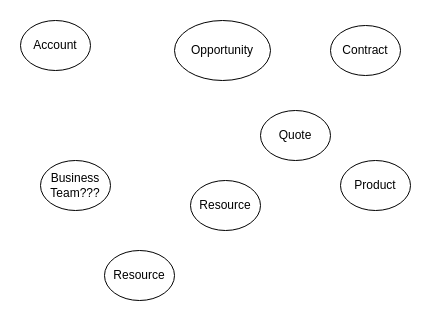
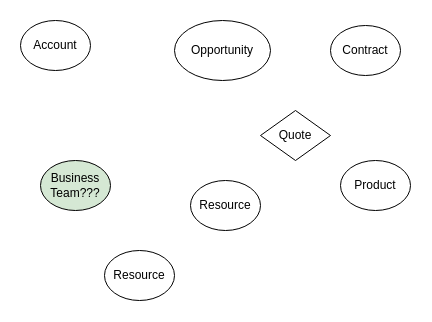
(296, 136) -> (296, 136)
(76, 186) -> (76, 186)
